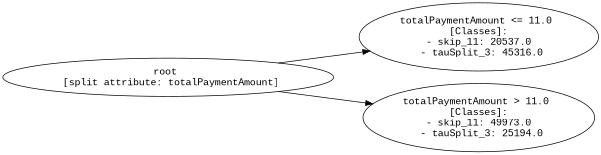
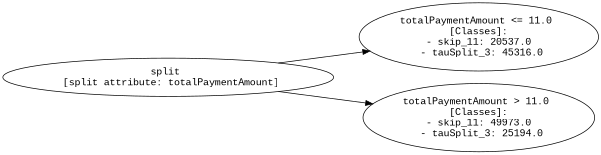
(168, 77) -> (168, 77)
